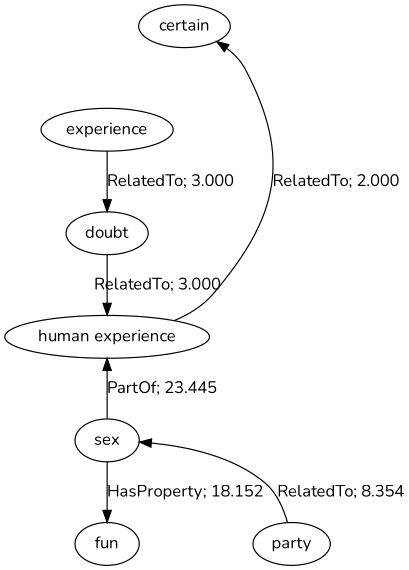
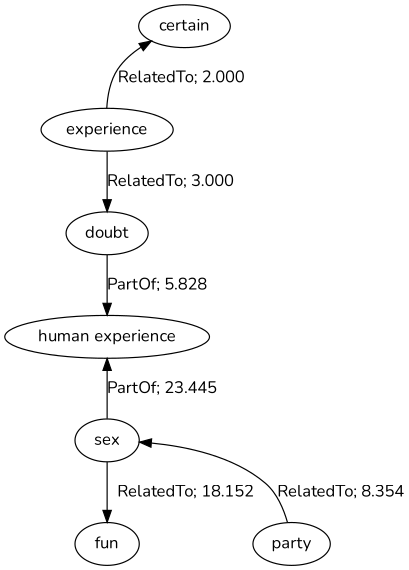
(269, 197) -> (115, 73)
(158, 285) -> (158, 285)
(186, 492) -> (186, 492)
